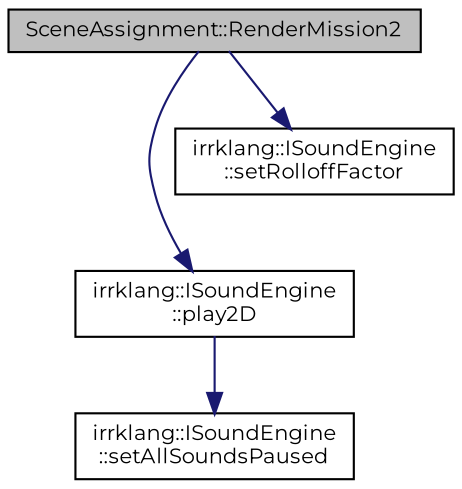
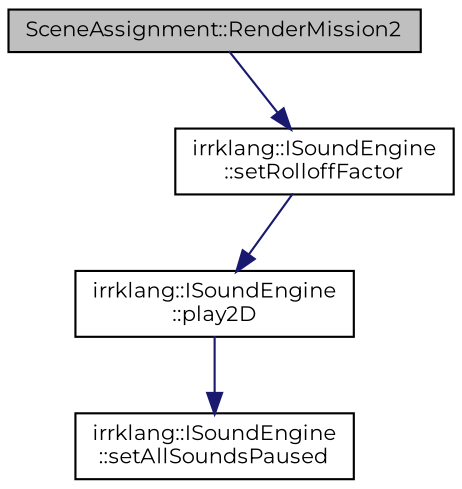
(150, 149) -> (271, 224)
